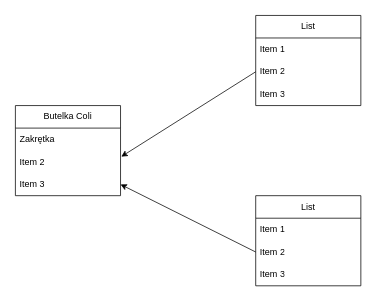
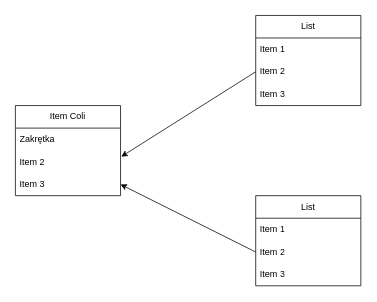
(68, 117) -> (68, 117)
